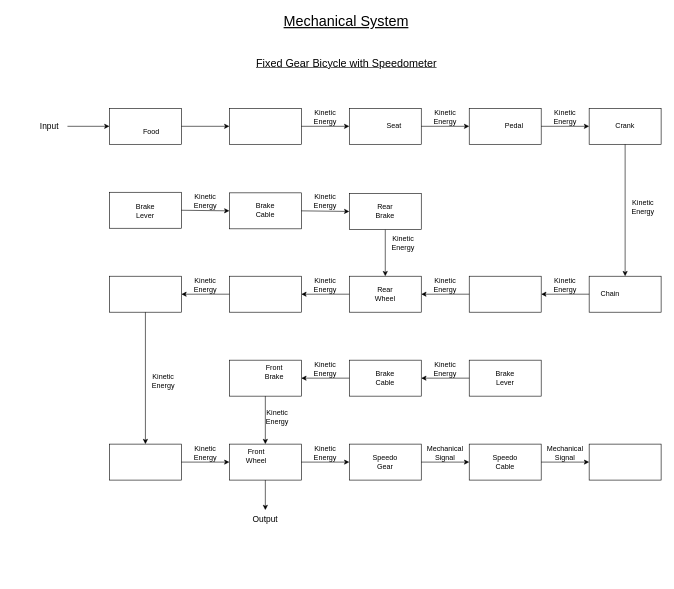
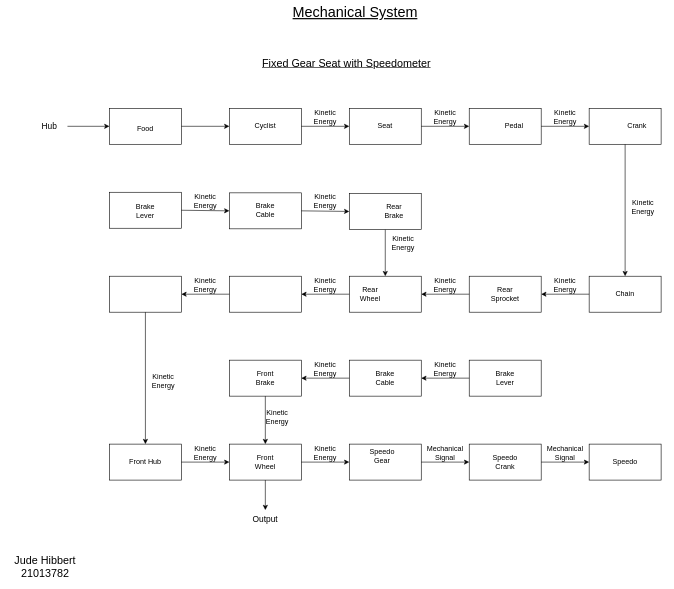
(347, 21) -> (356, 12)
(347, 63) -> (347, 63)
(50, 126) -> (50, 126)
none -> (266, 126)
(395, 126) -> (386, 126)
(626, 126) -> (638, 126)
(152, 132) -> (146, 129)
(386, 211) -> (395, 211)
(386, 294) -> (371, 294)
none -> (506, 294)
(611, 294) -> (626, 294)
(275, 372) -> (266, 378)
(257, 456) -> (266, 462)
none -> (146, 462)
(386, 462) -> (383, 456)
(506, 462) -> (506, 462)
none -> (626, 462)
none -> (45, 567)
